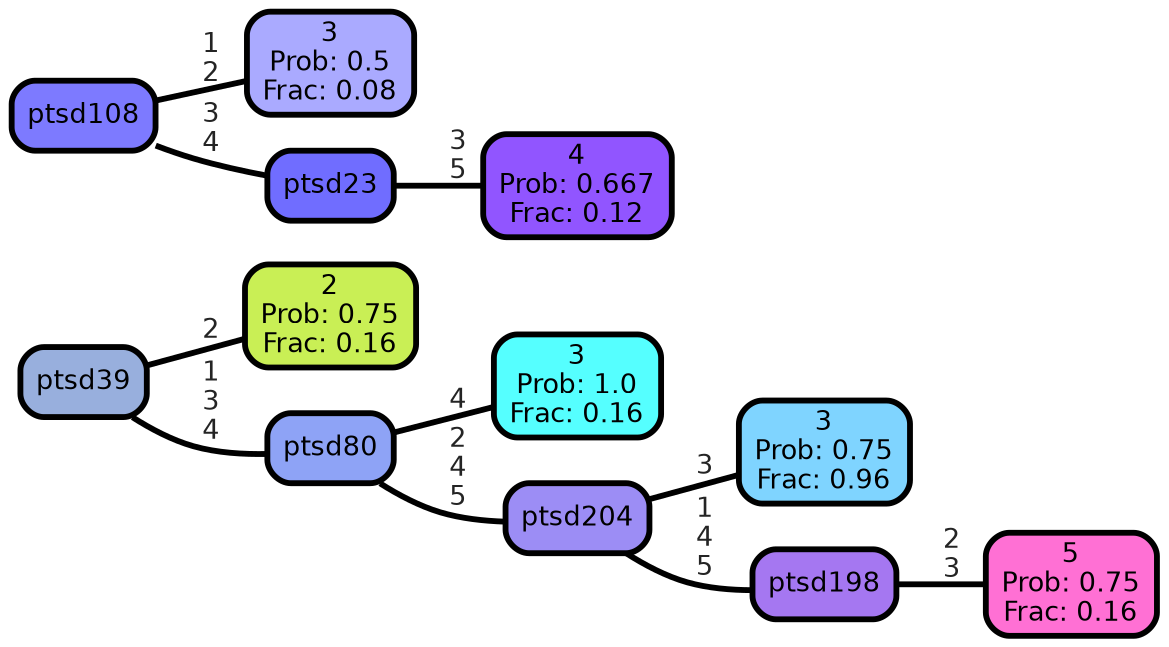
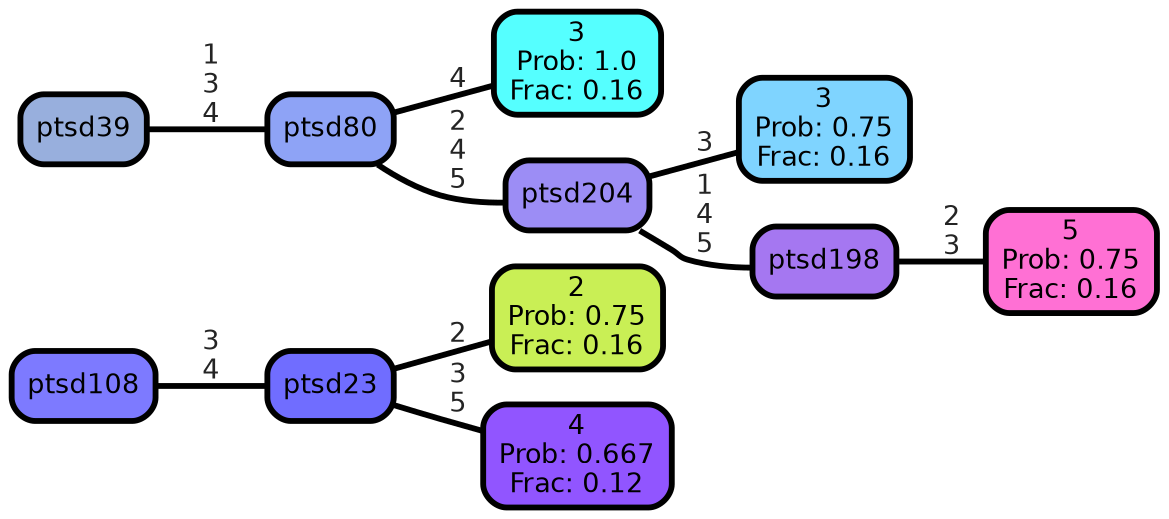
(331, 63) -> none
(196, 352) -> (443, 355)
(824, 452) -> (824, 129)
